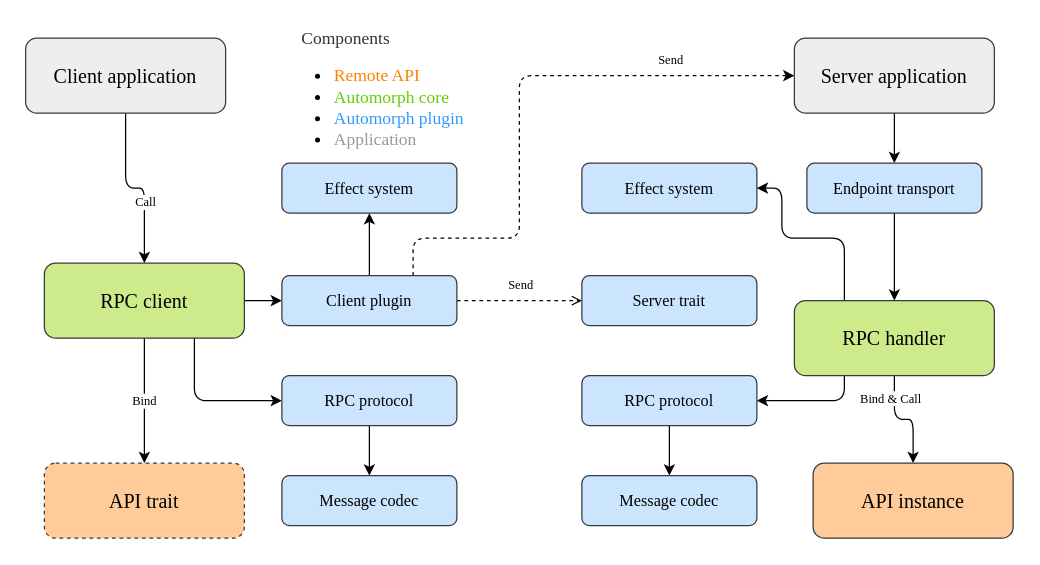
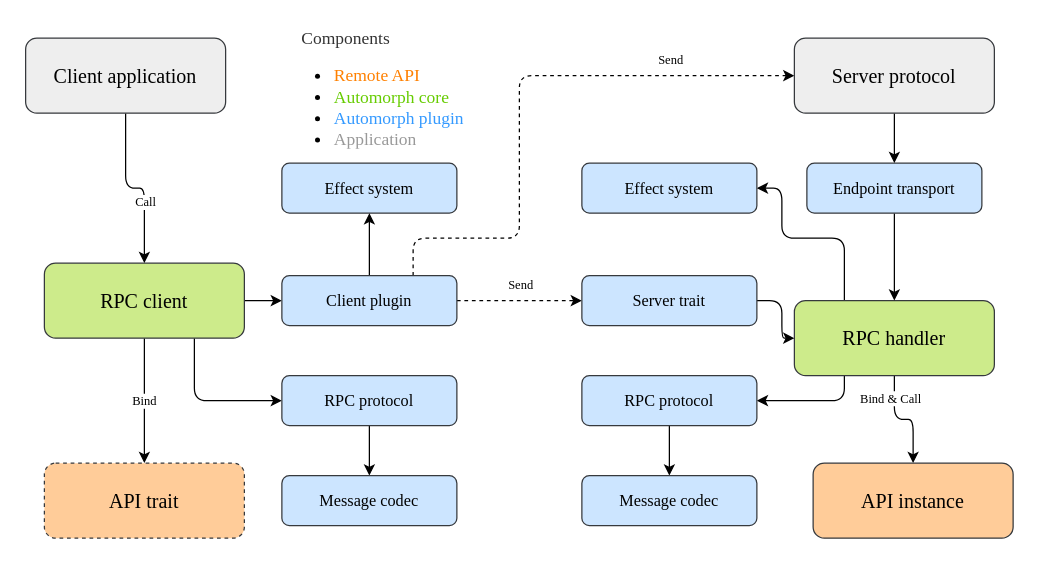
(894, 76) -> (894, 76)
(574, 301) -> (572, 301)
none -> (782, 313)
